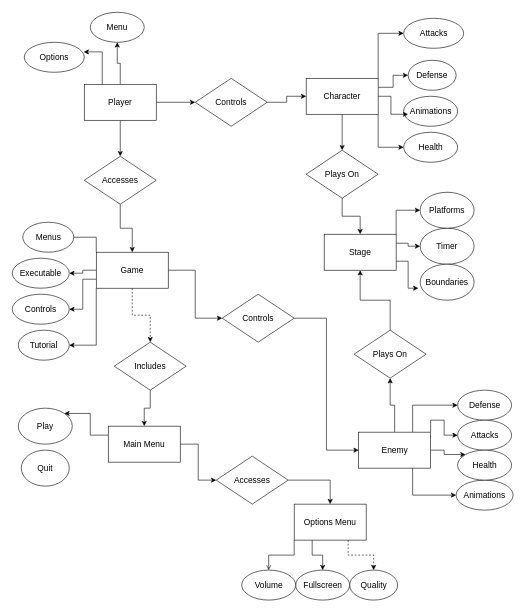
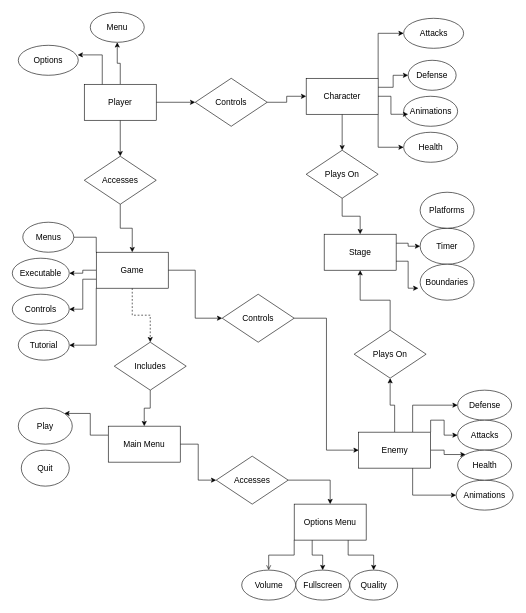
(54, 57) -> (48, 60)
(396, 210) -> none
(359, 555) -> (359, 555)
